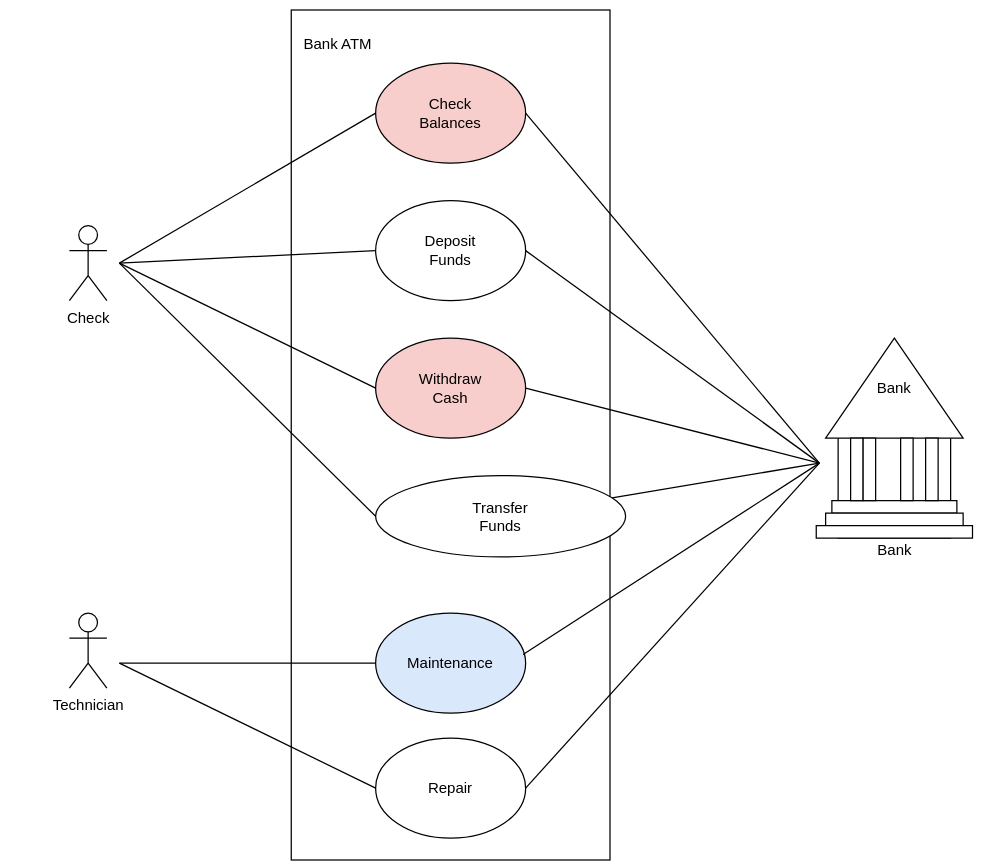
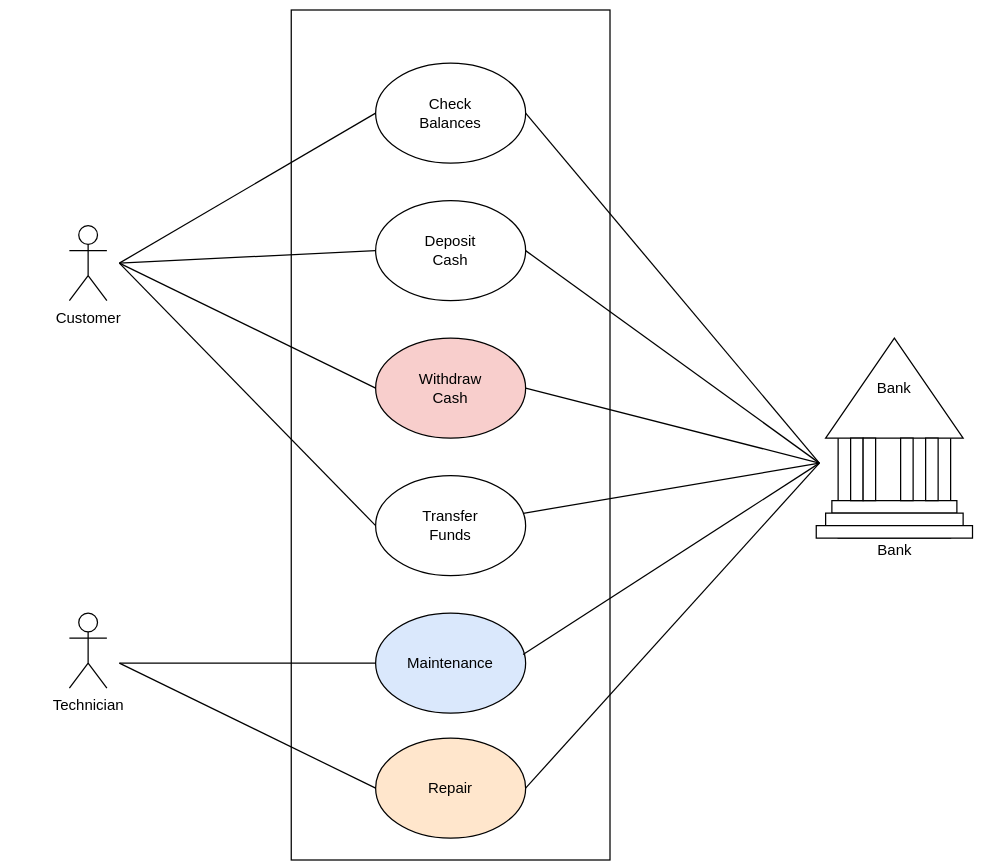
(338, 44) -> none
(451, 113) -> (451, 113)
(451, 251) -> (451, 251)
(89, 318) -> (89, 318)
(501, 516) -> (451, 526)
(451, 788) -> (451, 788)
